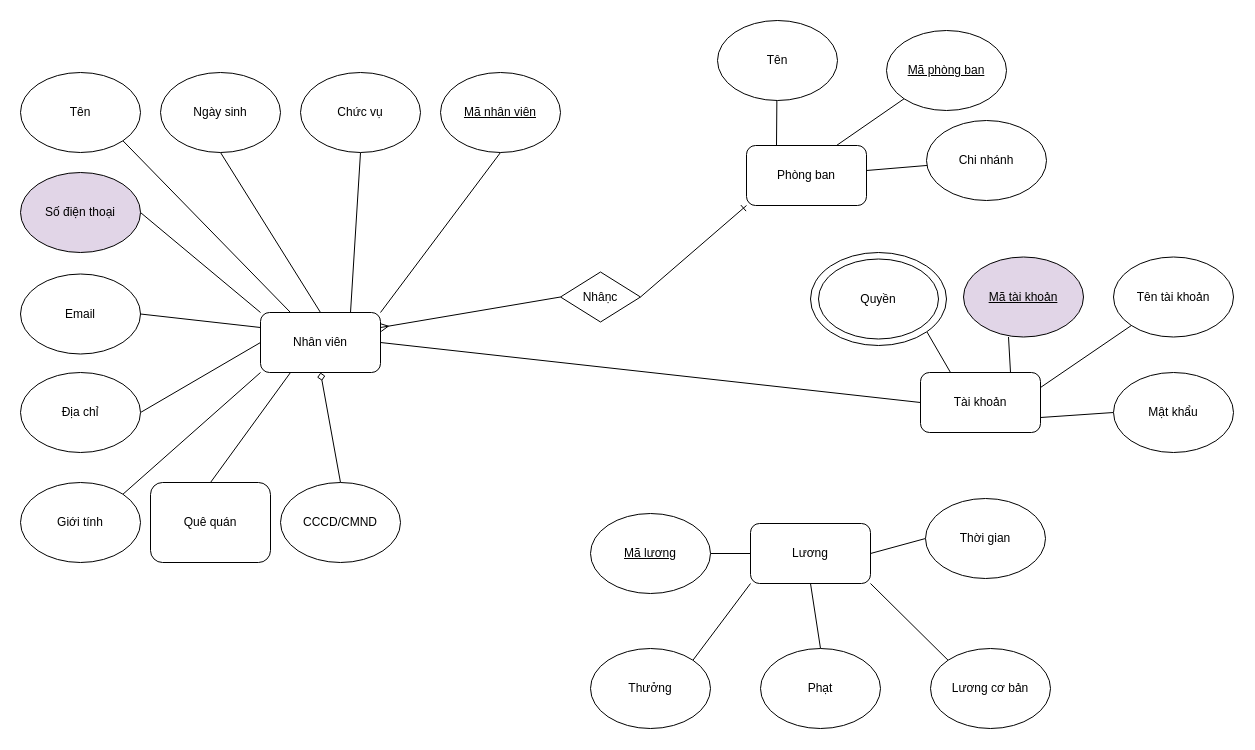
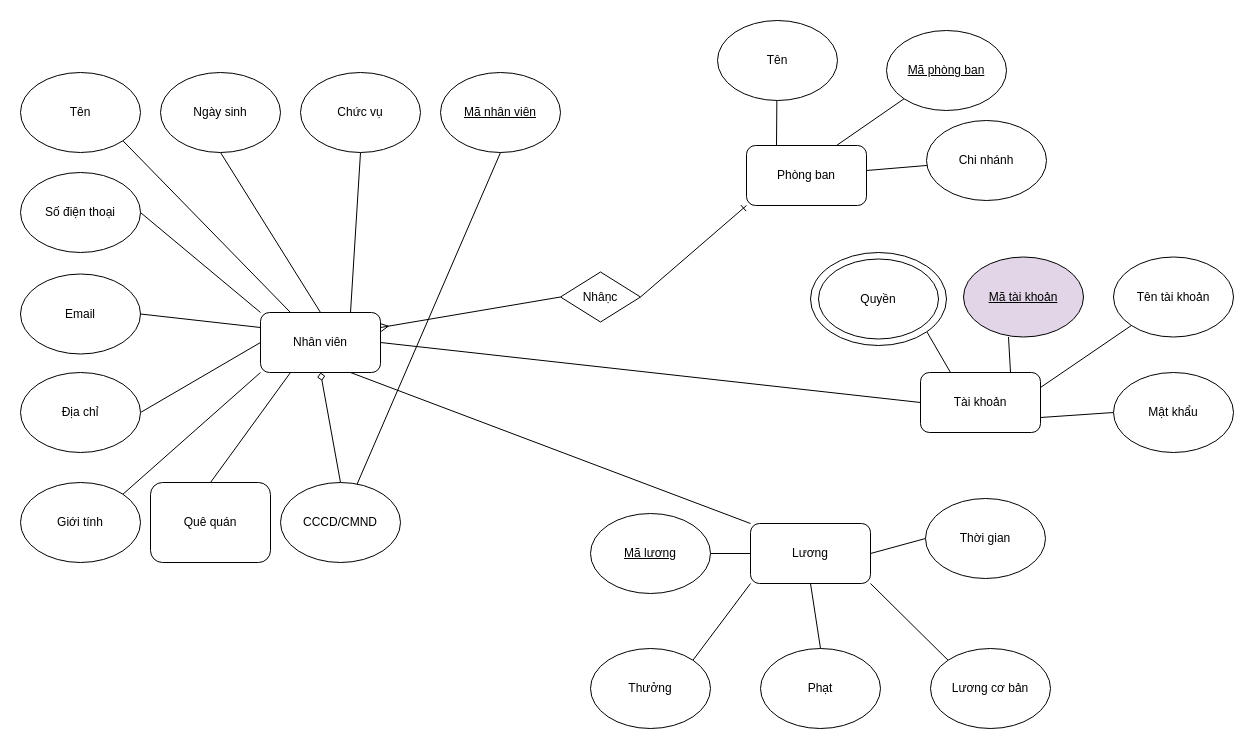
(81, 213) -> (81, 213)
(441, 233) -> (429, 317)
none -> (550, 448)
